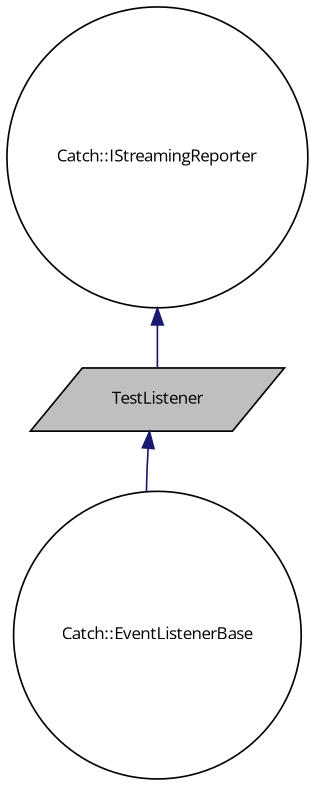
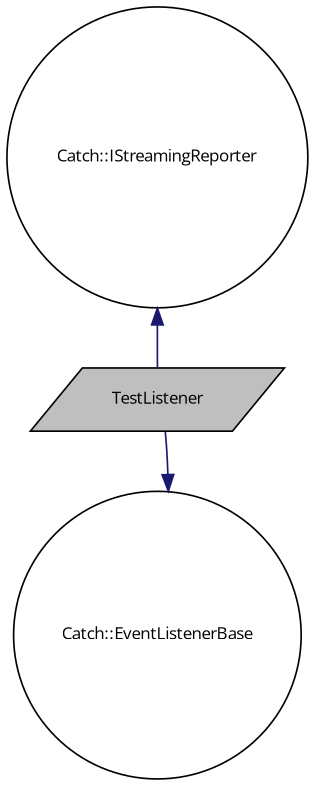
(147, 470) -> (167, 453)
